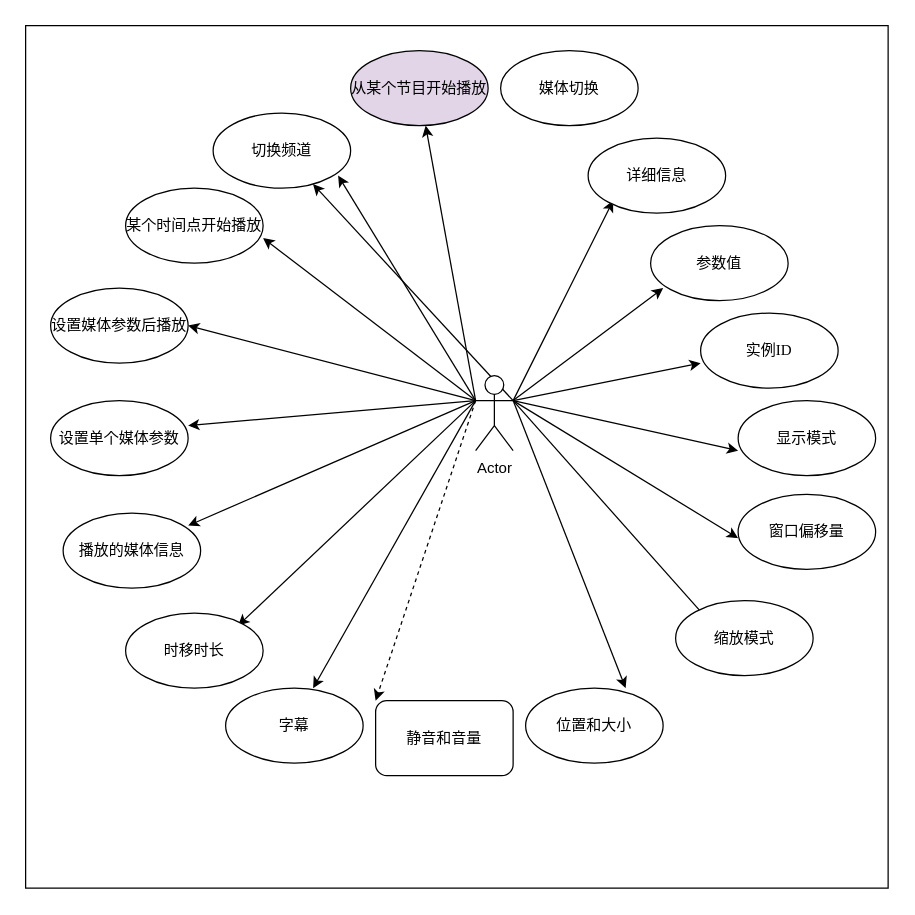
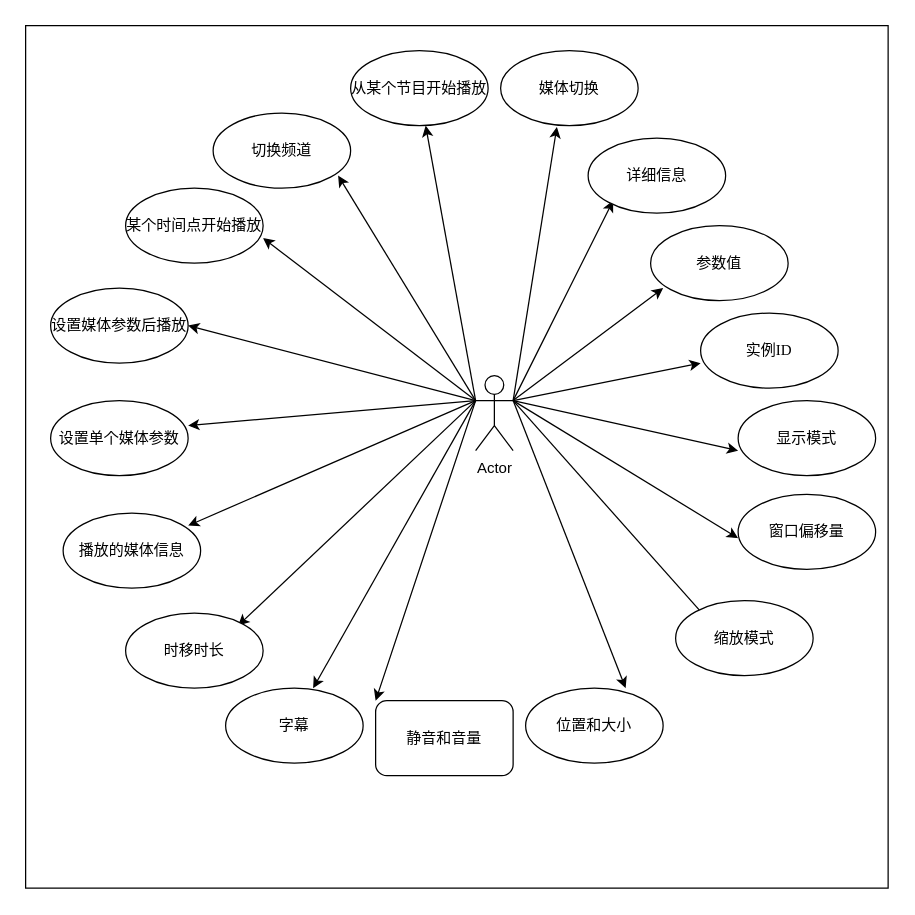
(419, 88) -> (419, 88)
(356, 230) -> (535, 262)
(426, 551) -> (426, 551)
